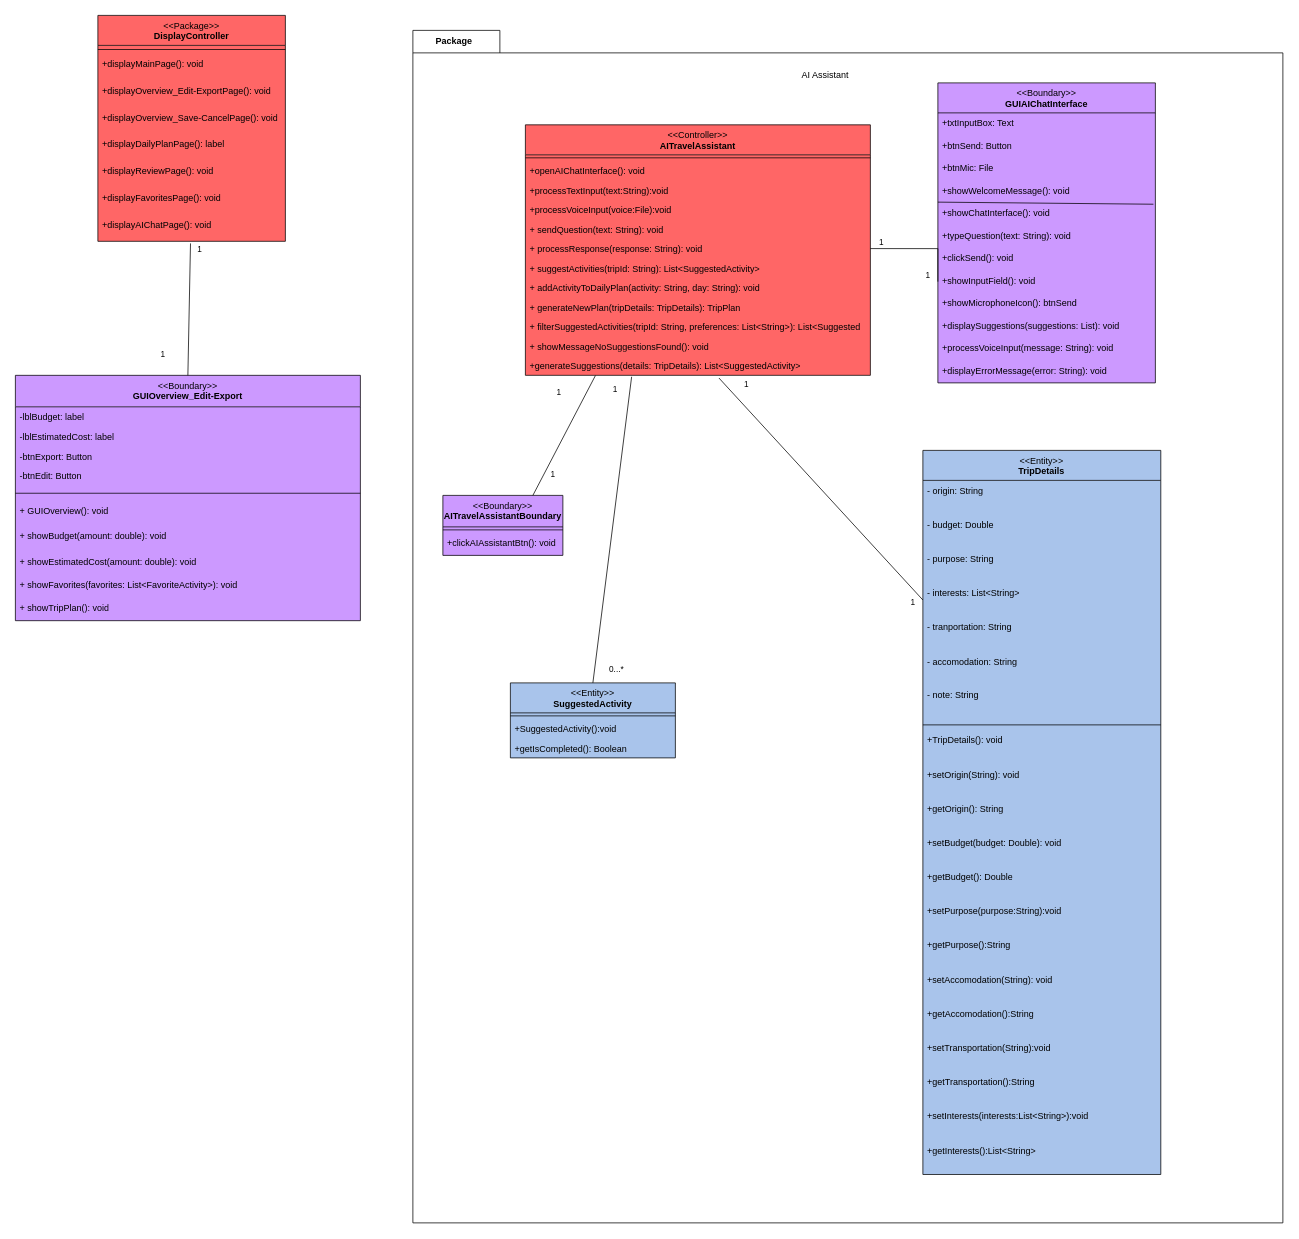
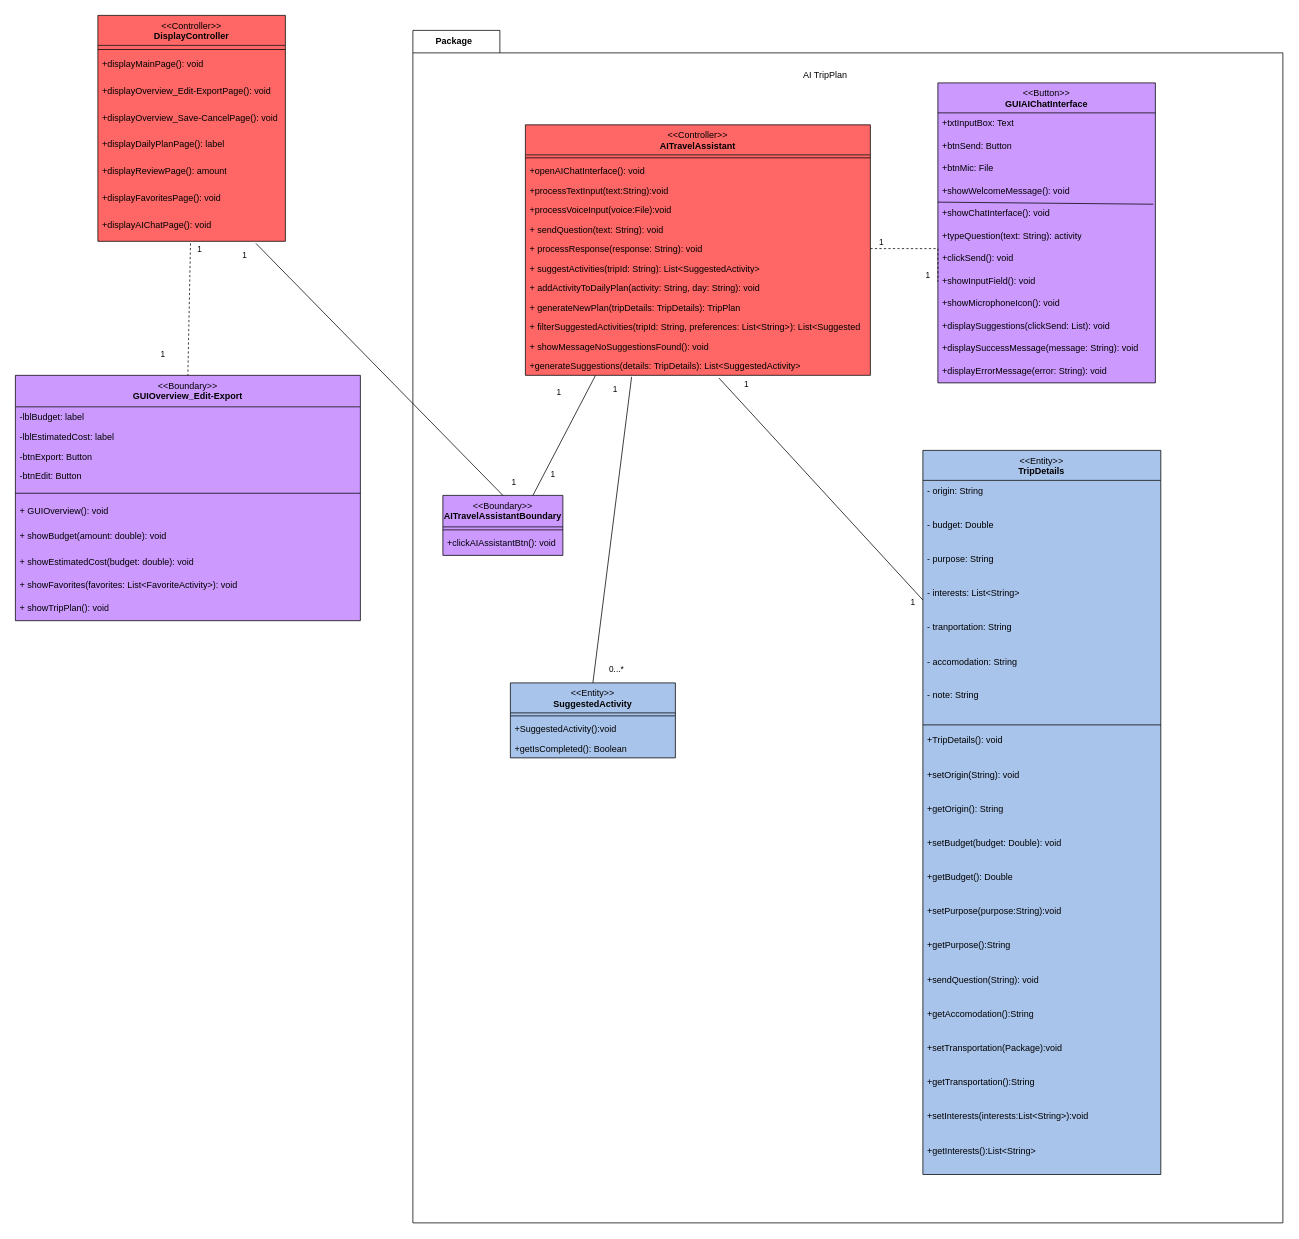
(192, 31) -> (192, 31)
(825, 75) -> (825, 75)
(1047, 99) -> (1047, 99)
(161, 172) -> (167, 172)
(1017, 236) -> (1026, 236)
(905, 249) -> (905, 249)
(1014, 304) -> (1006, 304)
(189, 310) -> (189, 310)
(1042, 326) -> (1035, 326)
(1038, 349) -> (1046, 349)
none -> (379, 369)
(114, 562) -> (114, 562)
(997, 980) -> (990, 980)
(1001, 1048) -> (1005, 1048)
